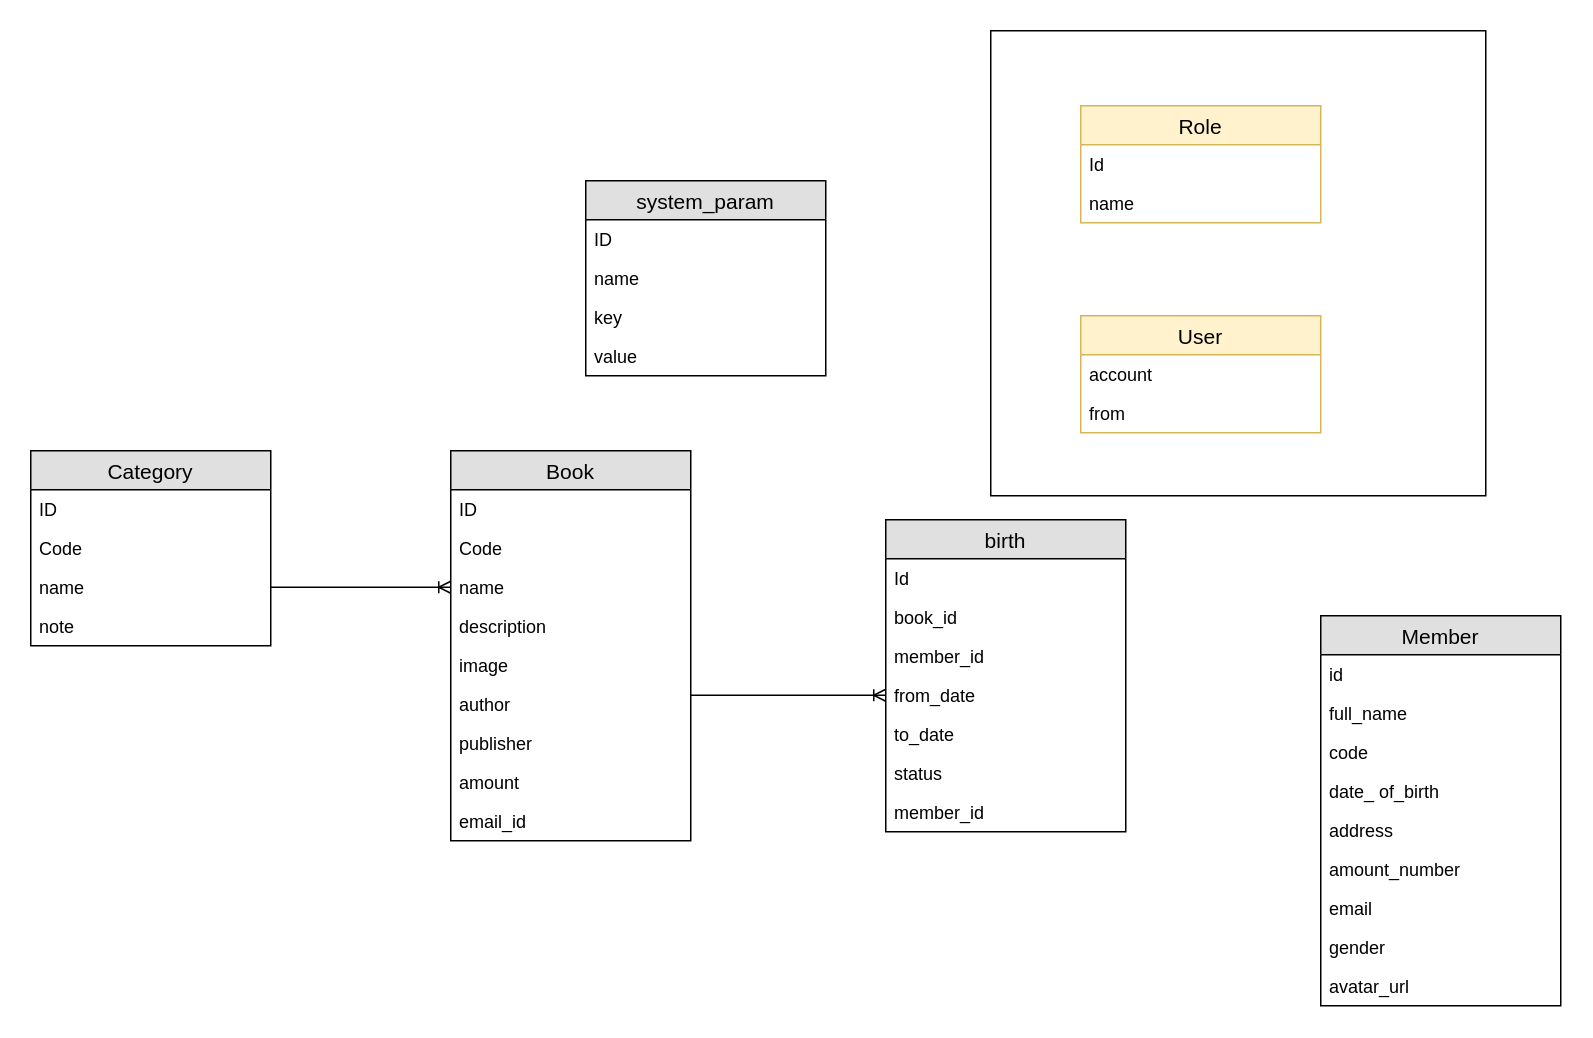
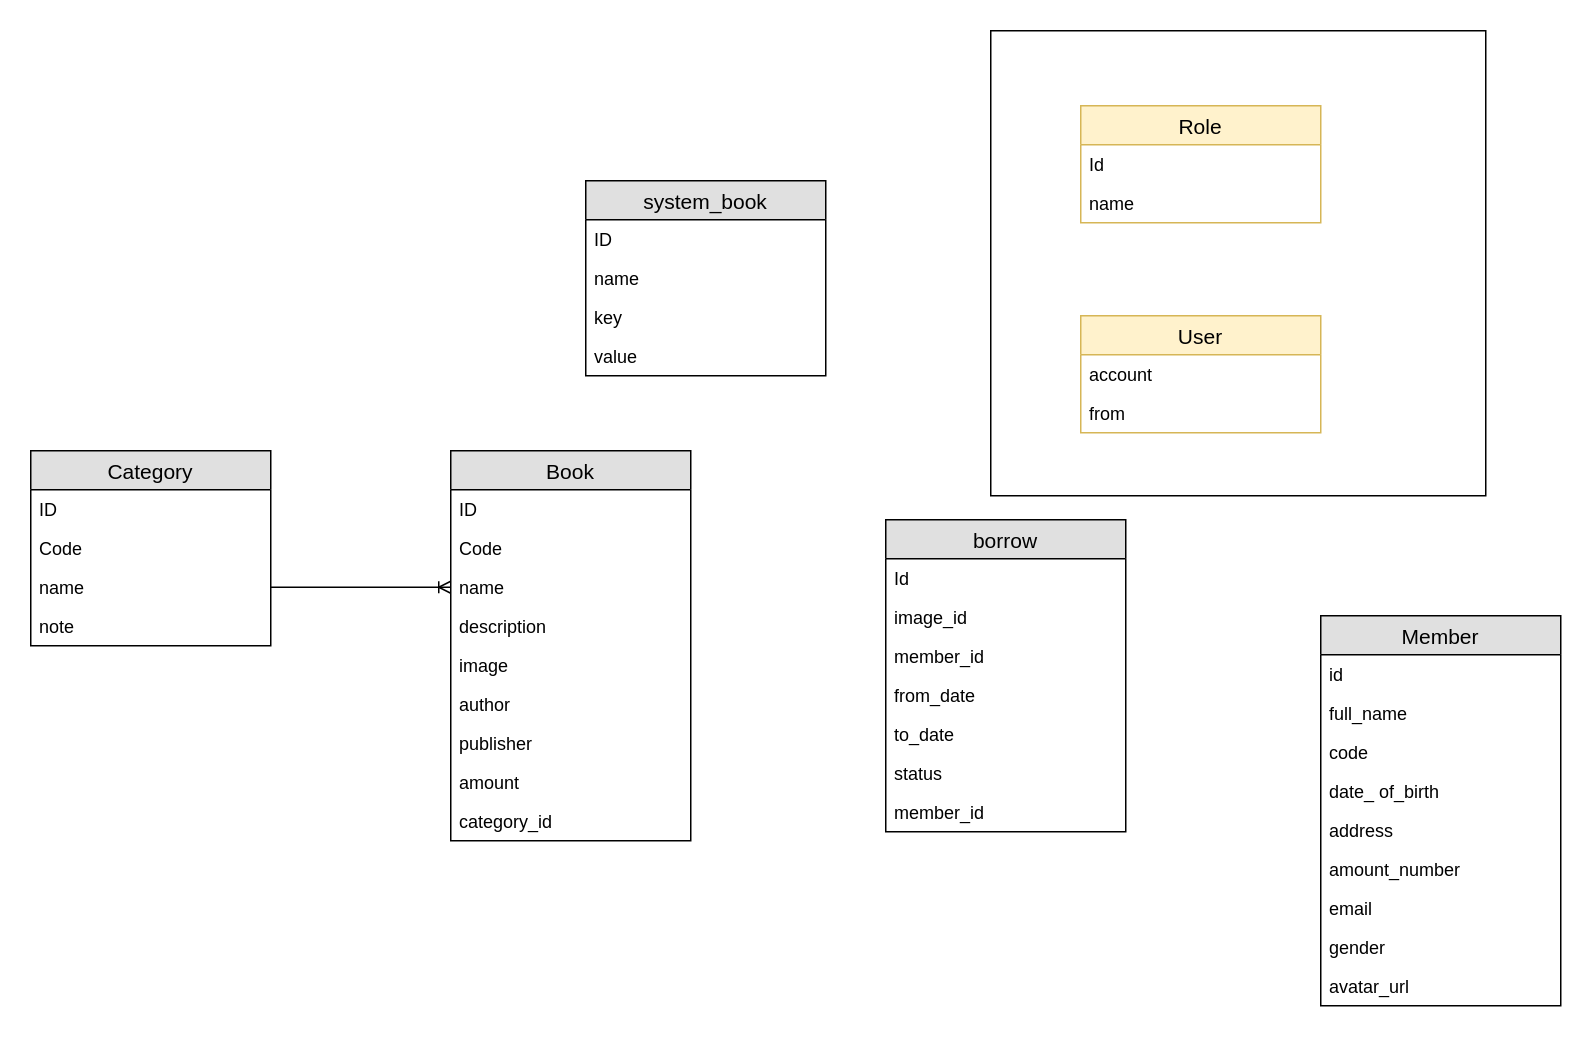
(705, 202) -> (705, 202)
(1005, 541) -> (1005, 541)
(927, 618) -> (930, 618)
(788, 695) -> none
(492, 822) -> (512, 822)
